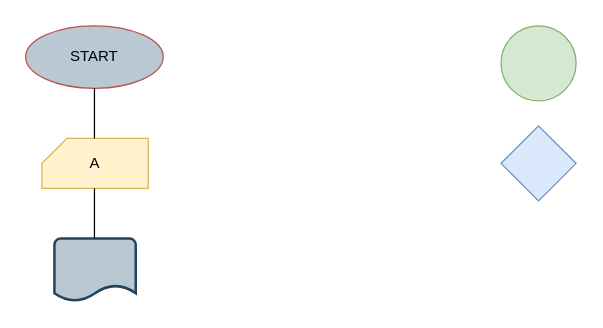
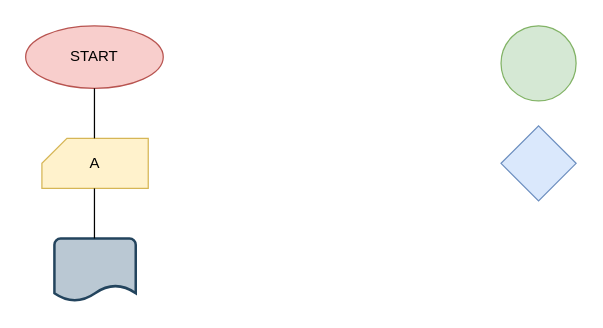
(94, 57) -> (94, 57)
